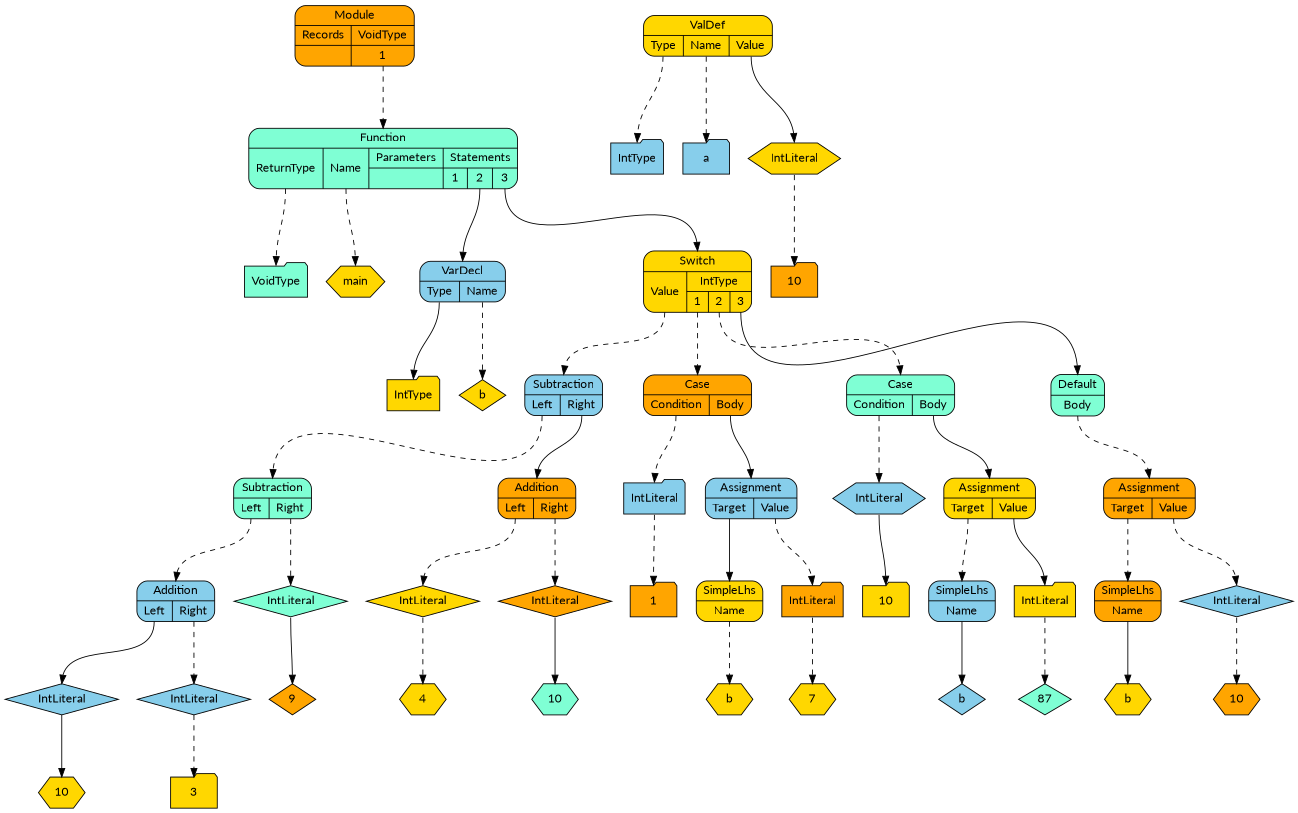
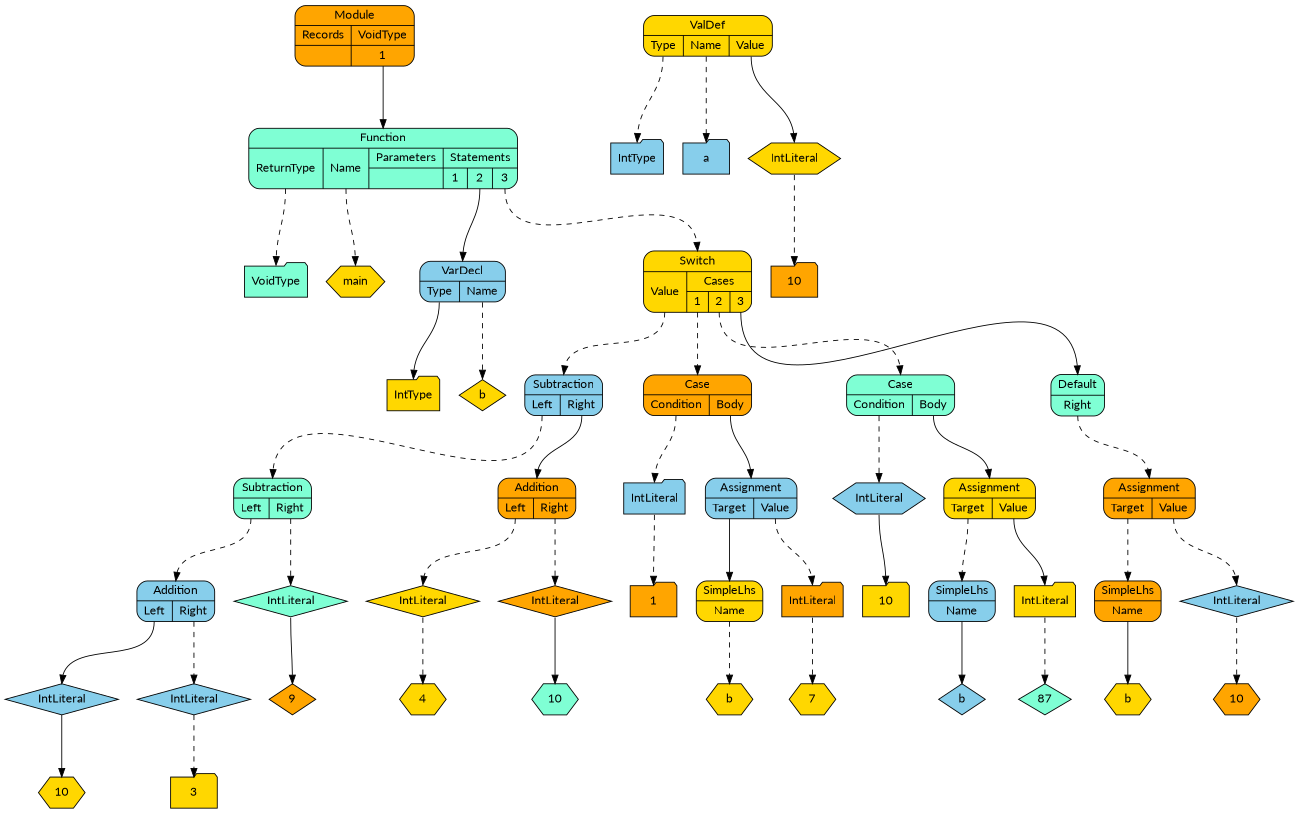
(383, 93) -> (383, 93)
(597, 220) -> (597, 220)
(719, 281) -> (719, 281)
(1078, 405) -> (1078, 405)
